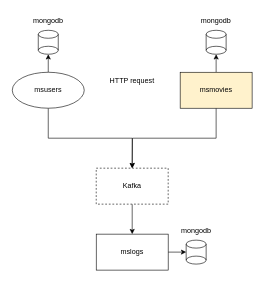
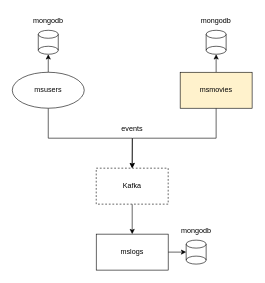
(132, 81) -> none
none -> (132, 129)
